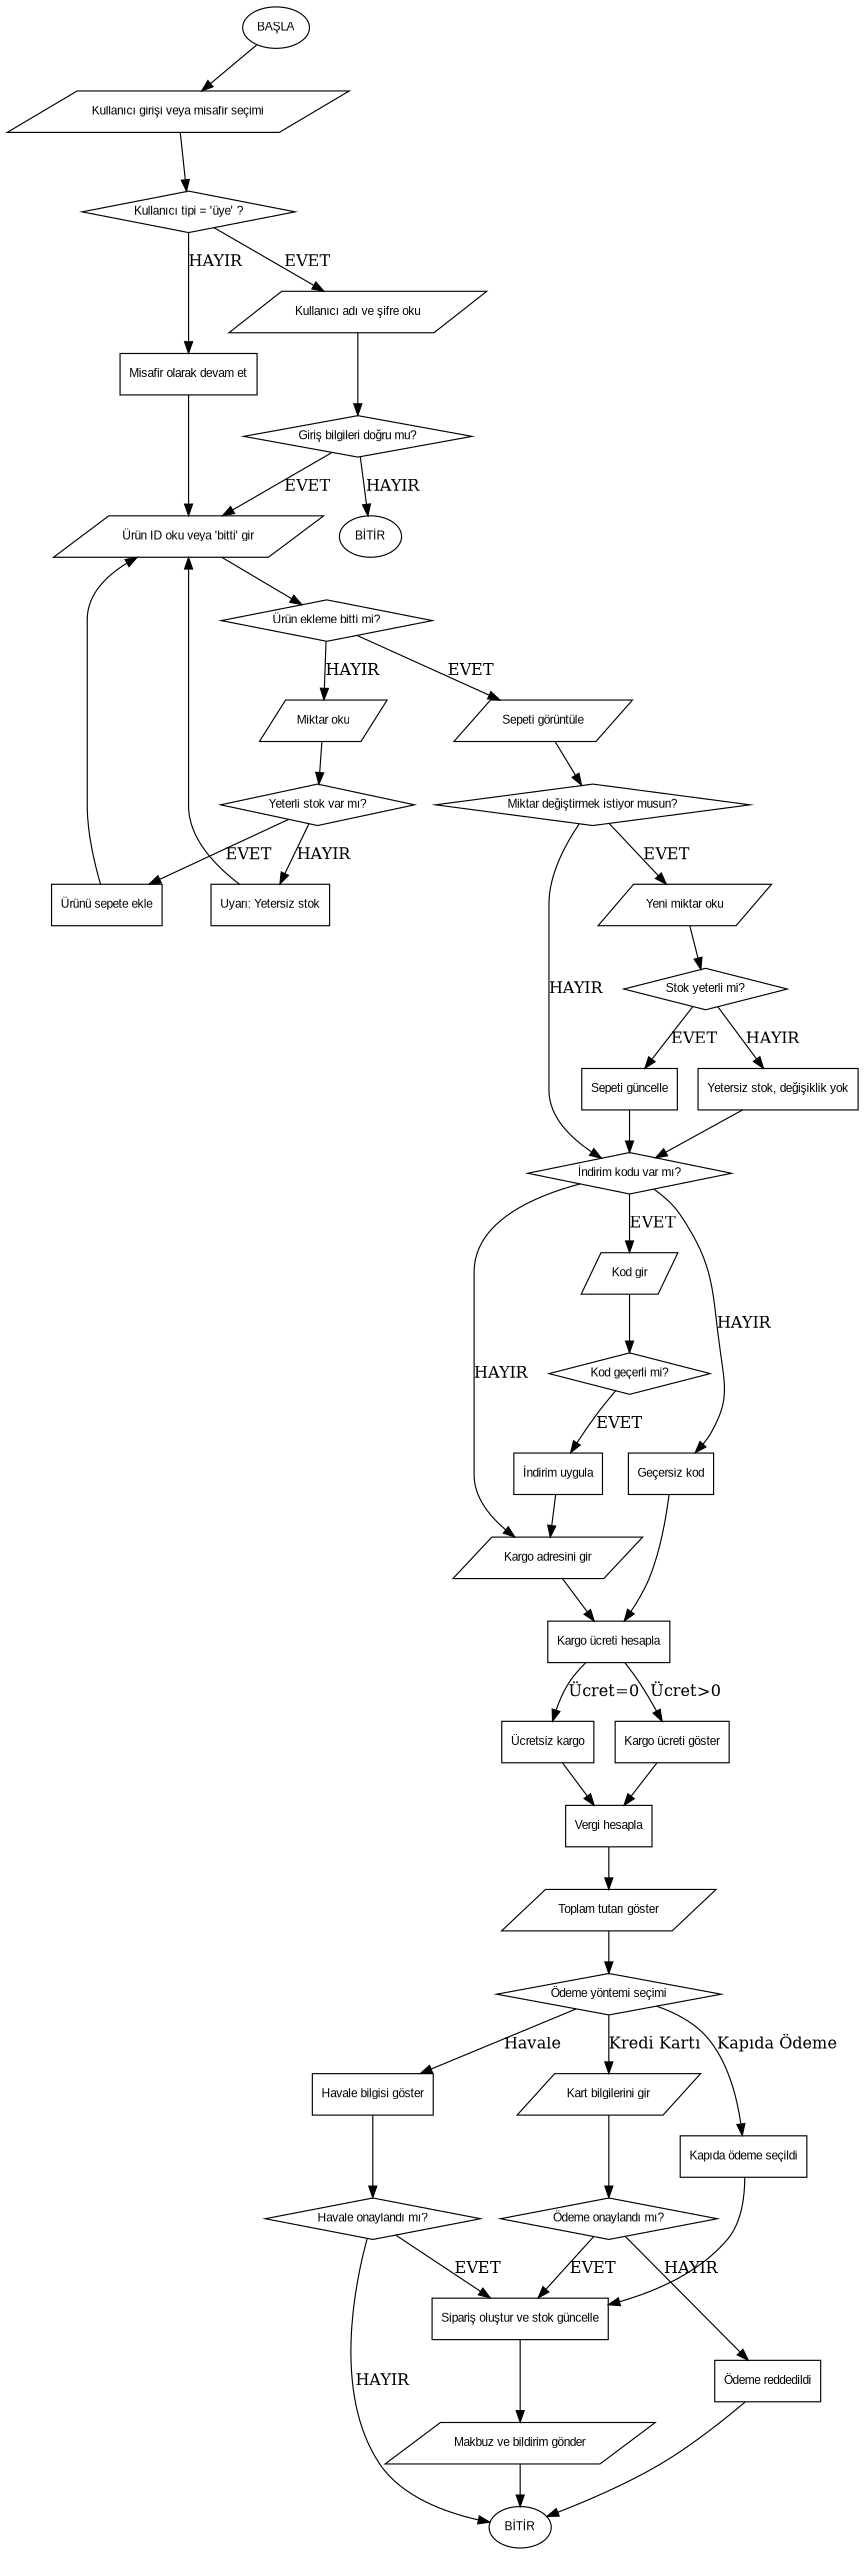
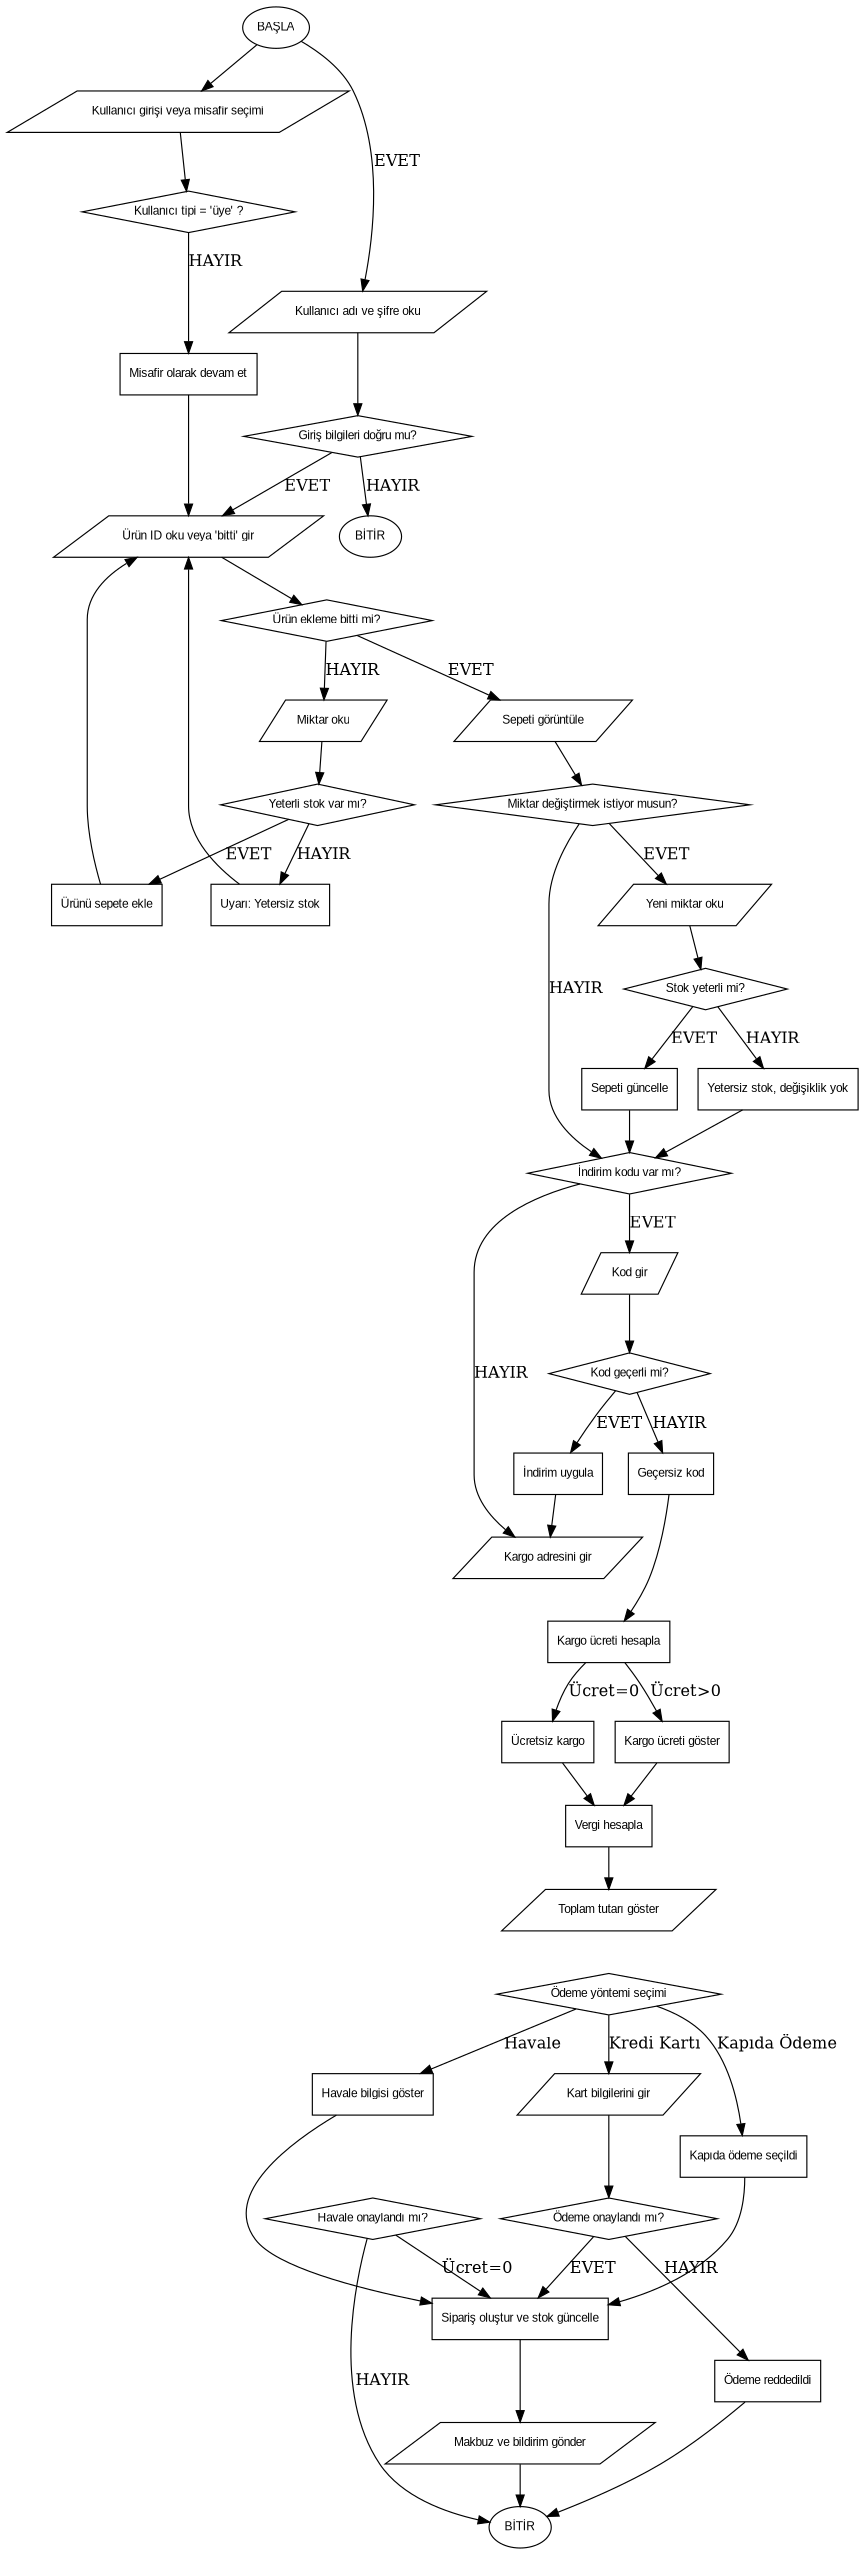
(264, 256) -> (370, 148)
(715, 1310) -> (648, 1417)
(575, 1595) -> none
(609, 1946) -> none
(373, 2151) -> (260, 2244)
(478, 2269) -> (478, 2269)
